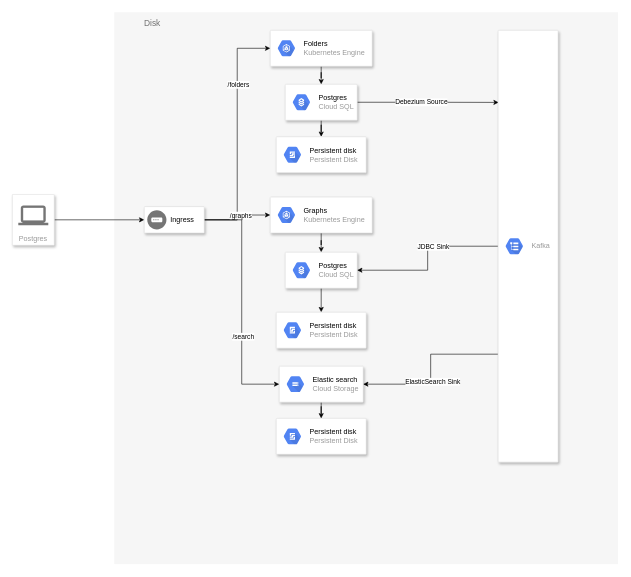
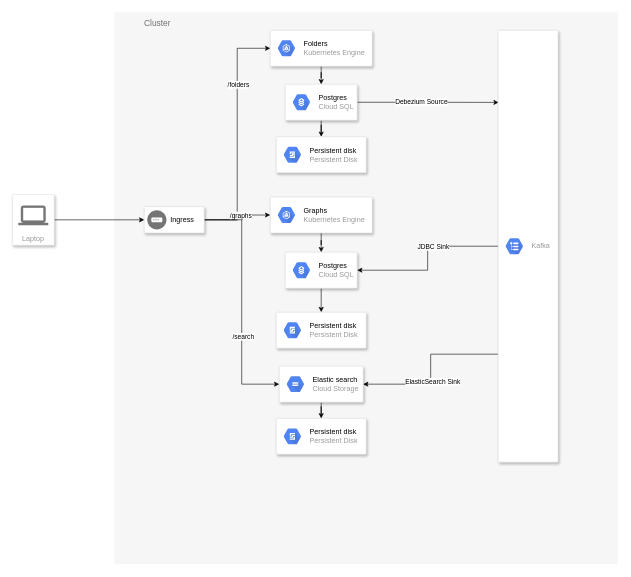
(153, 24) -> (160, 24)
(33, 238) -> (33, 238)
